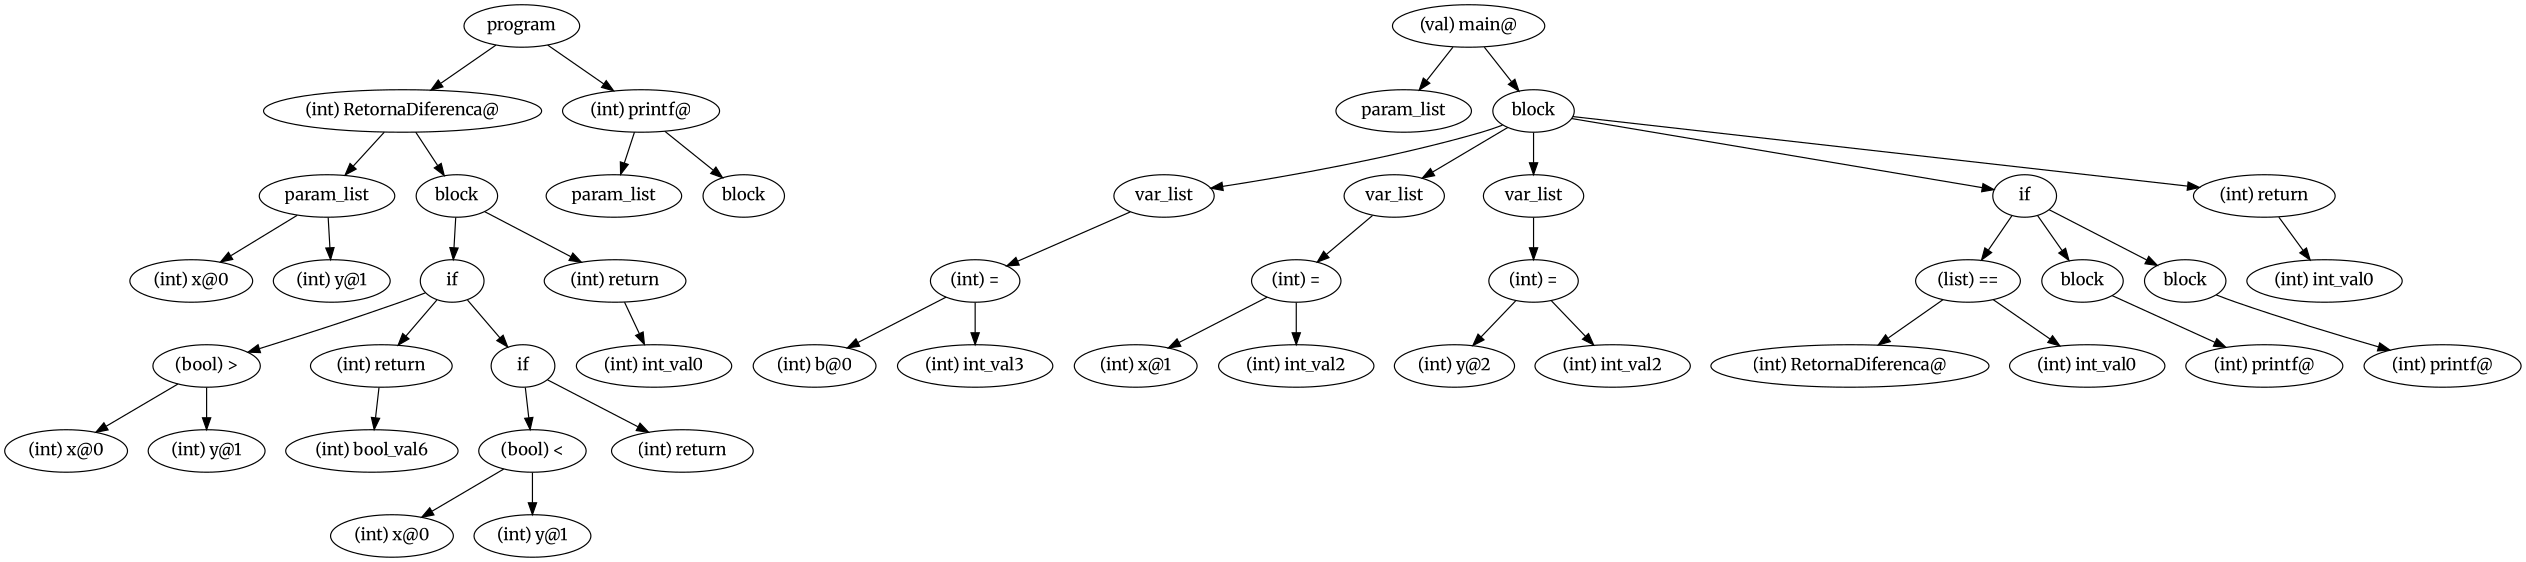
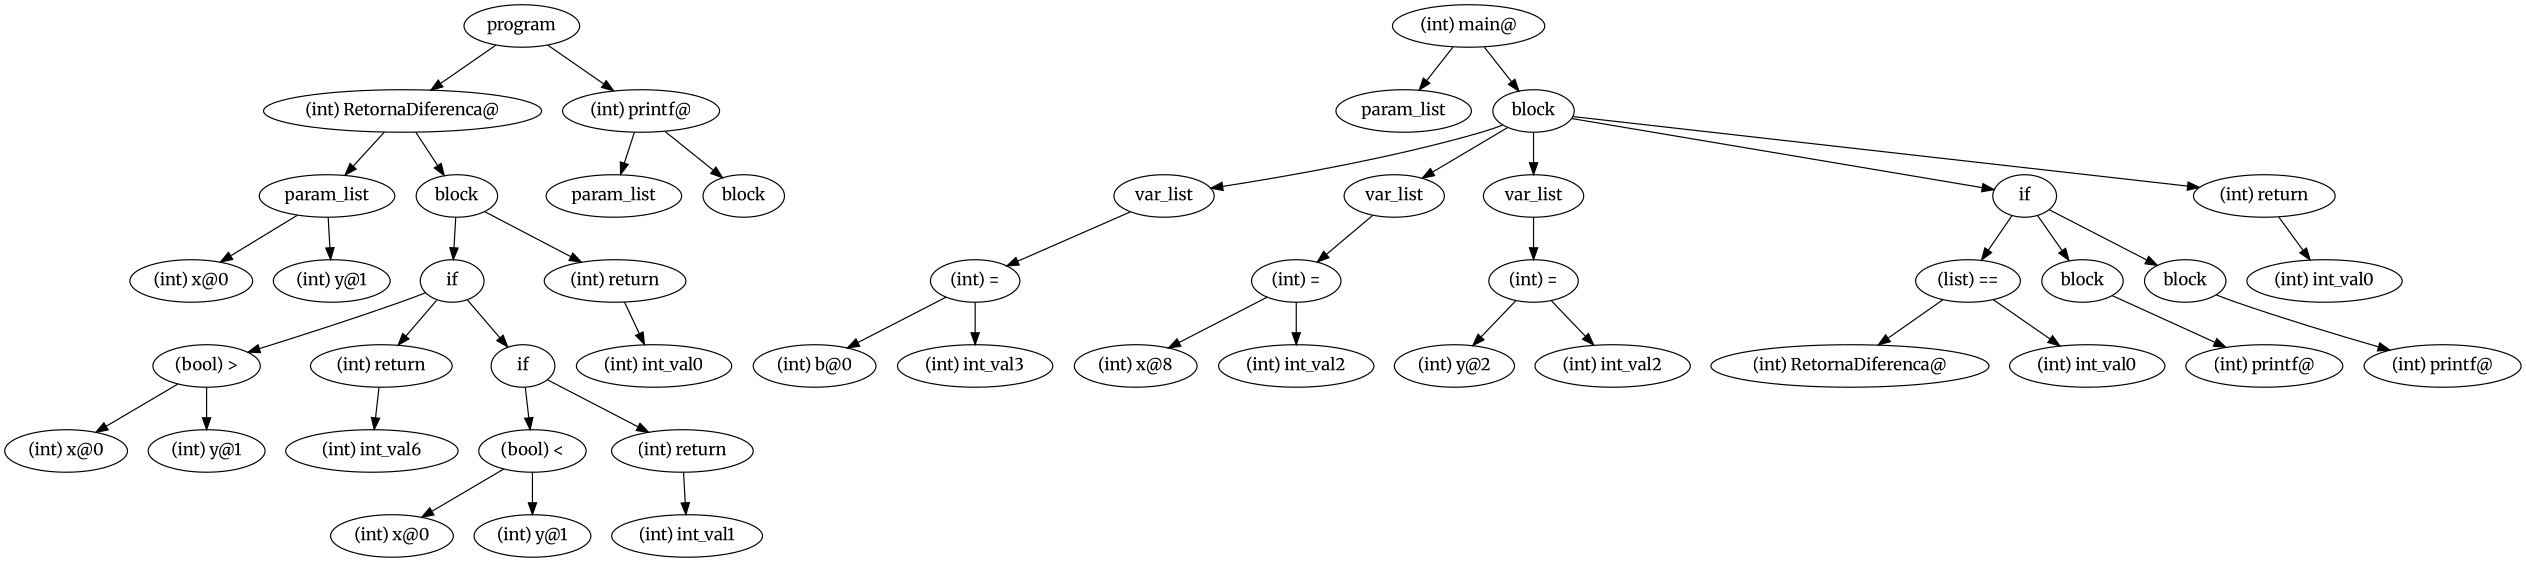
(1469, 26) -> (1469, 26)
(1136, 366) -> (1136, 366)
(372, 451) -> (372, 451)
none -> (687, 536)
